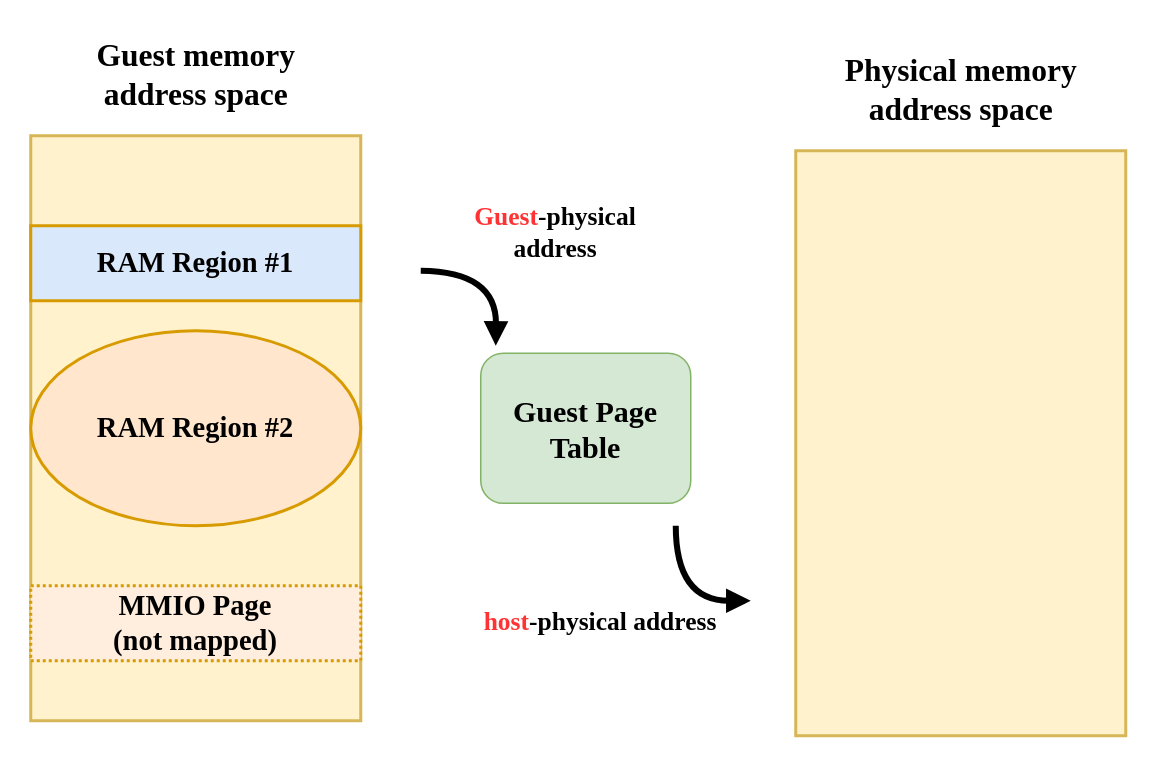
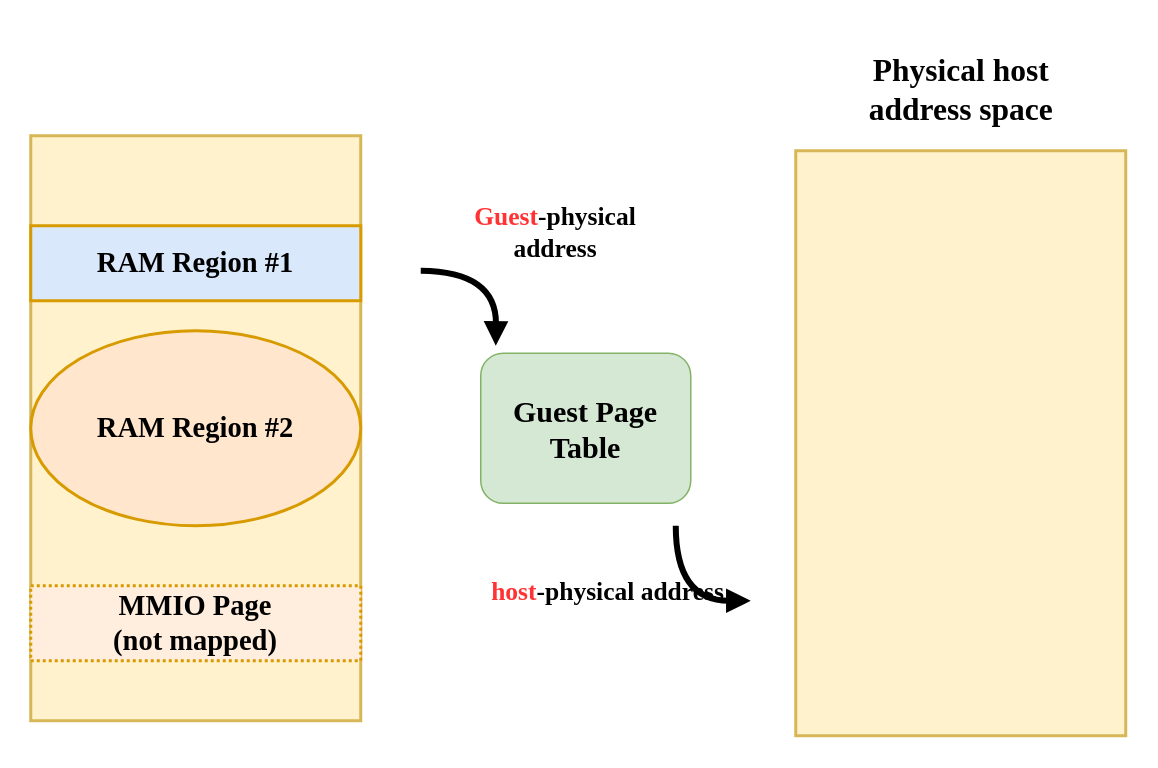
(196, 76) -> none
(962, 91) -> (962, 91)
(601, 623) -> (608, 593)
